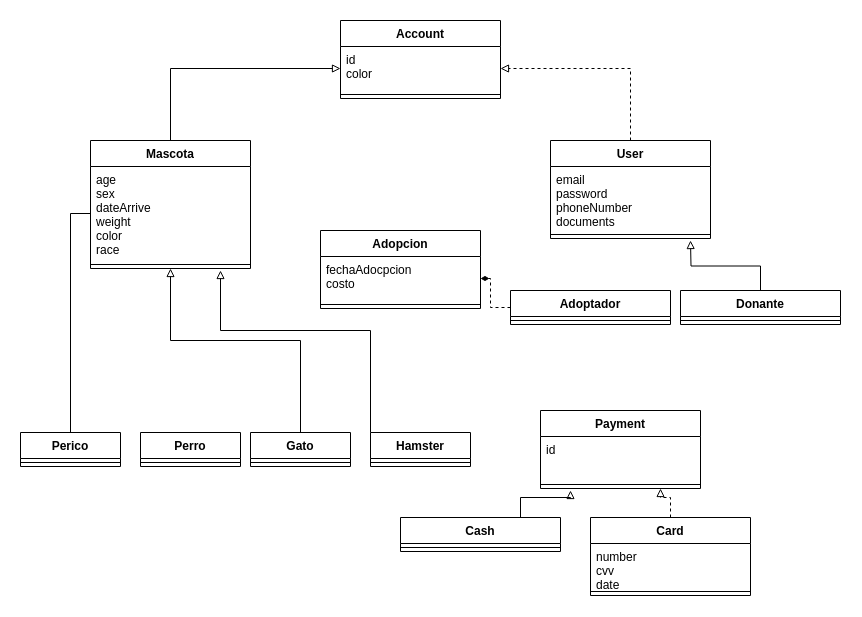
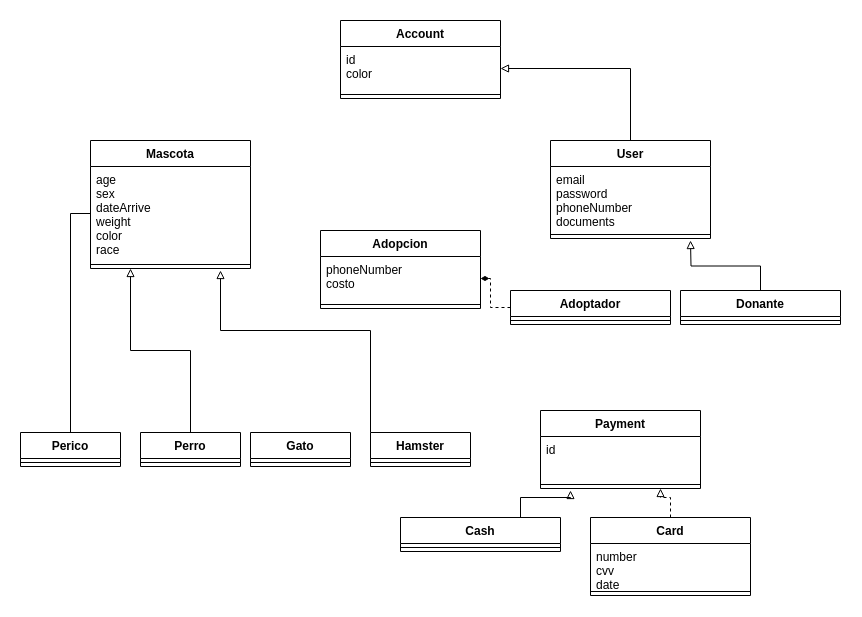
(215, 69) -> none
(605, 69) -> (605, 69)
(371, 270) -> (363, 270)
(251, 341) -> none
none -> (166, 351)
